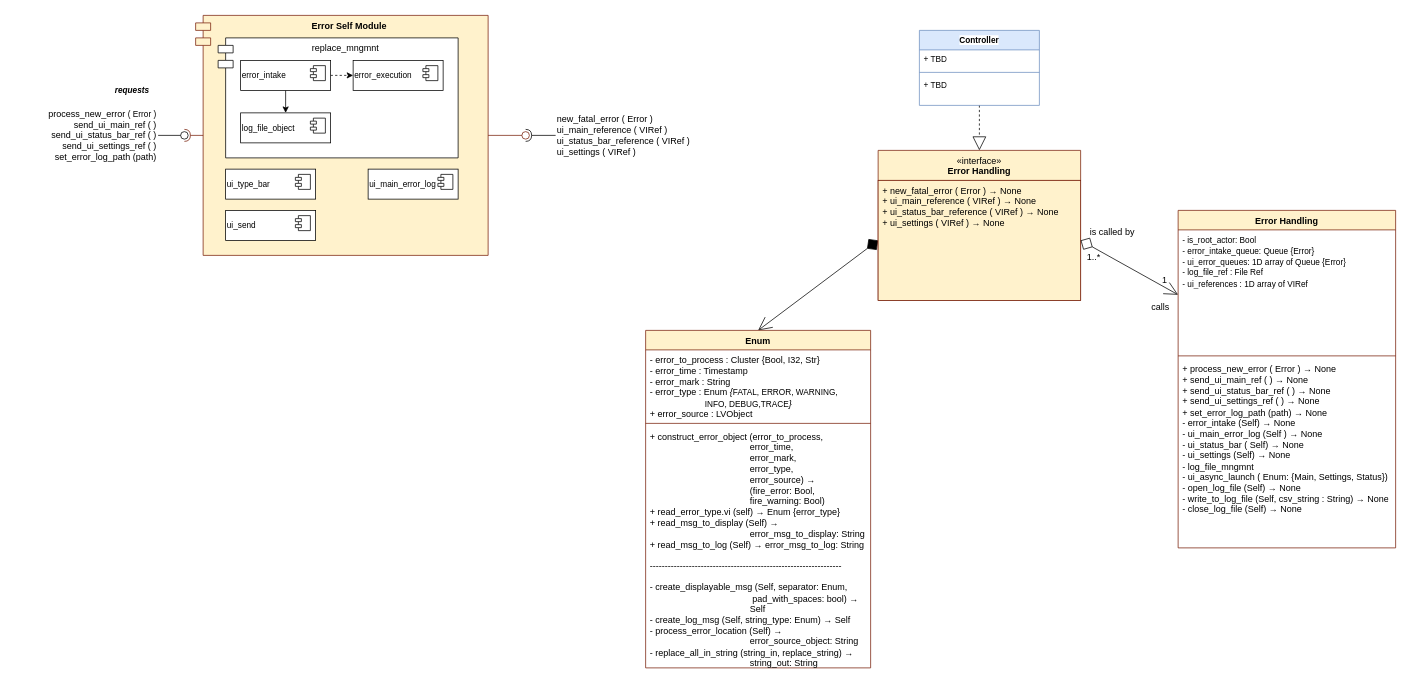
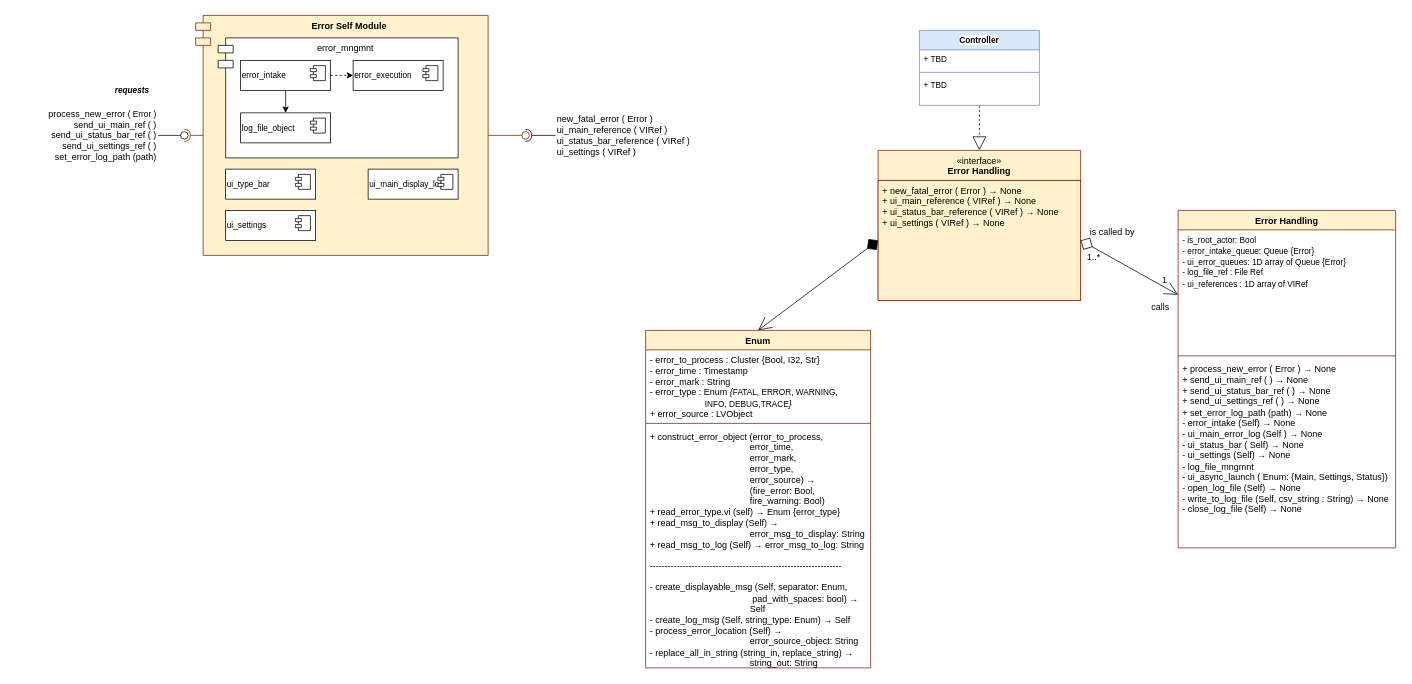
(345, 49) -> (345, 49)
(405, 184) -> (408, 184)
(242, 225) -> (250, 225)
